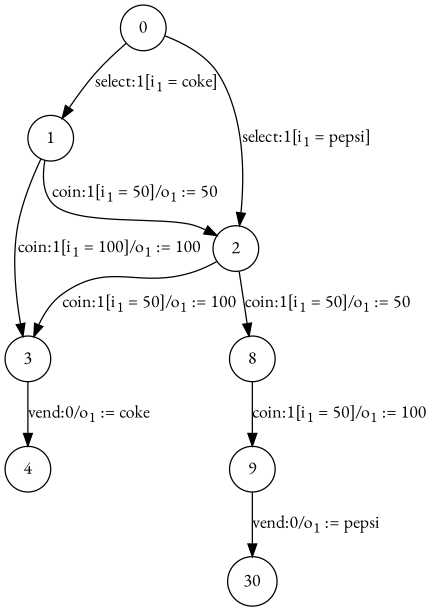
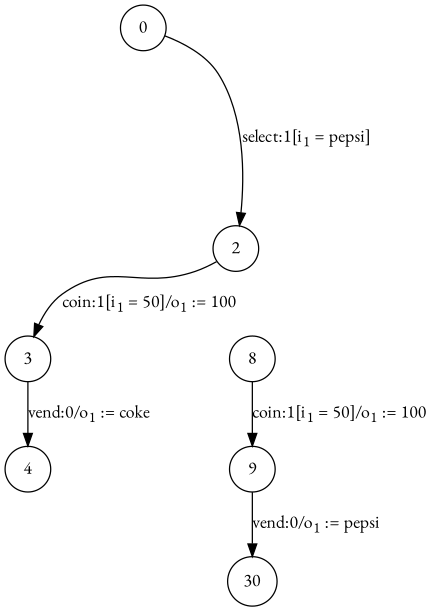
(51, 138) -> none
(243, 298) -> none
